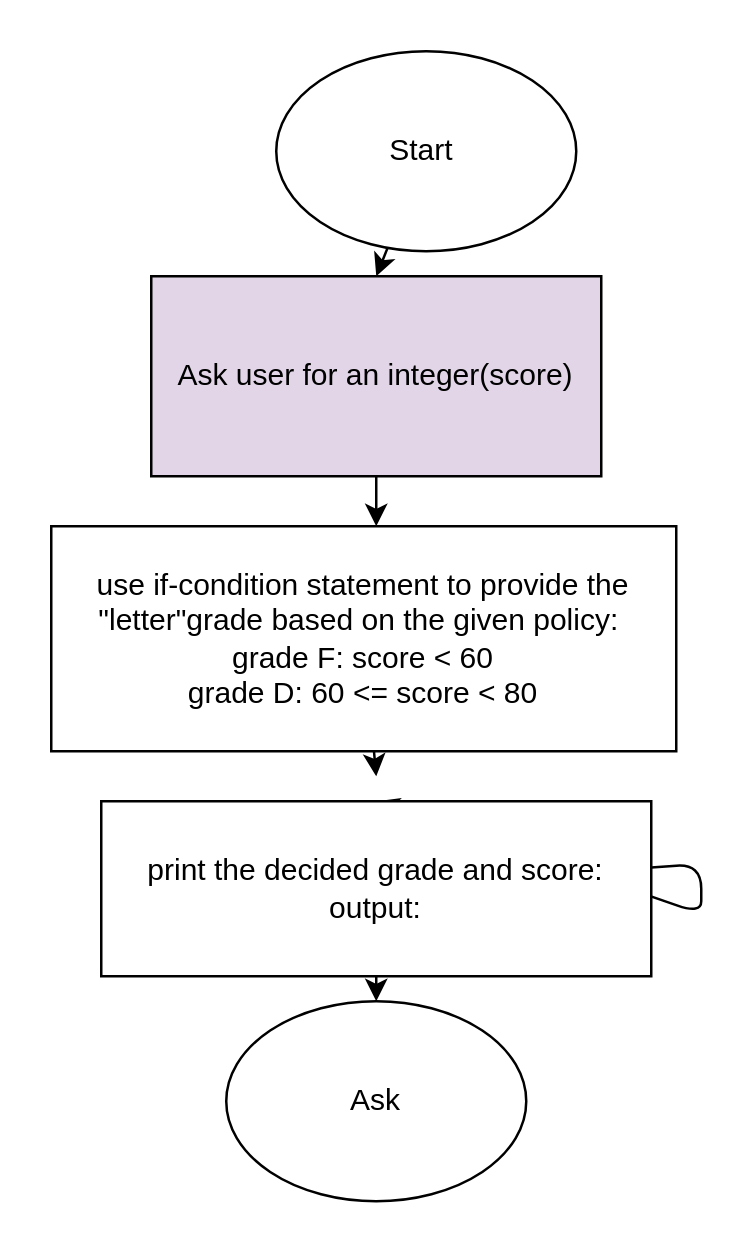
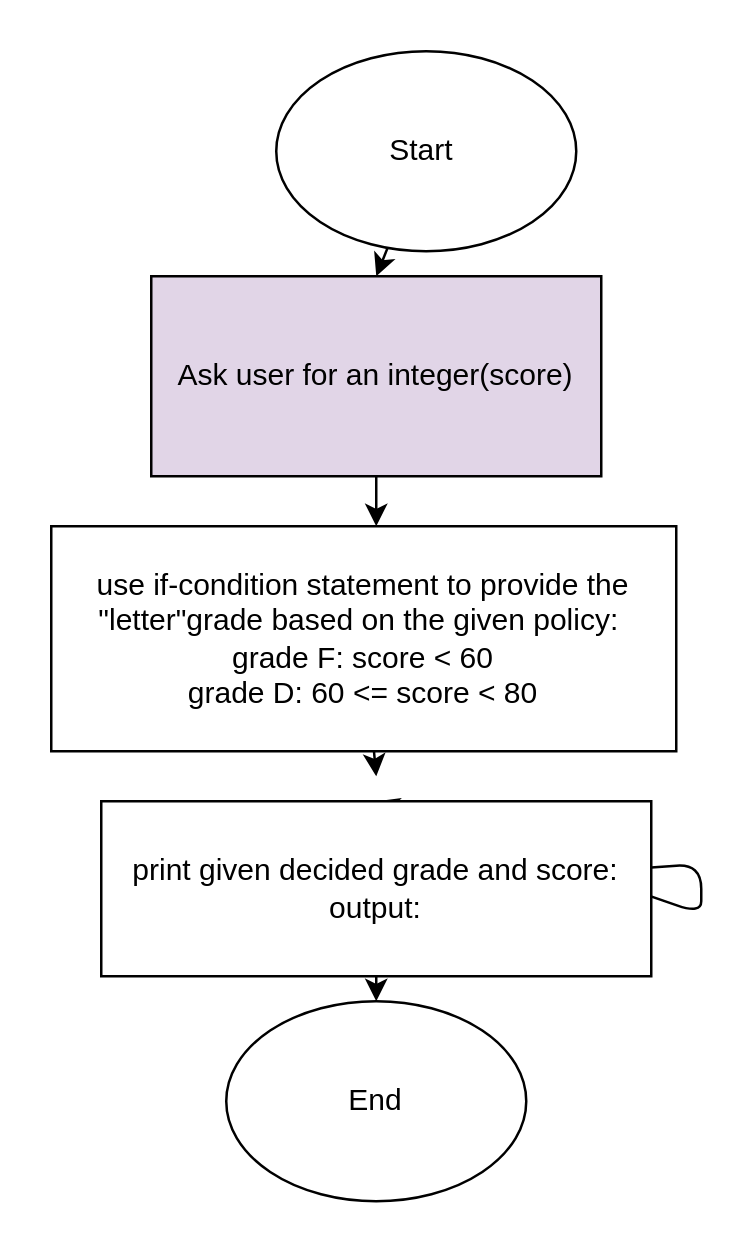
(376, 889) -> (376, 889)
(376, 1101) -> (376, 1101)
